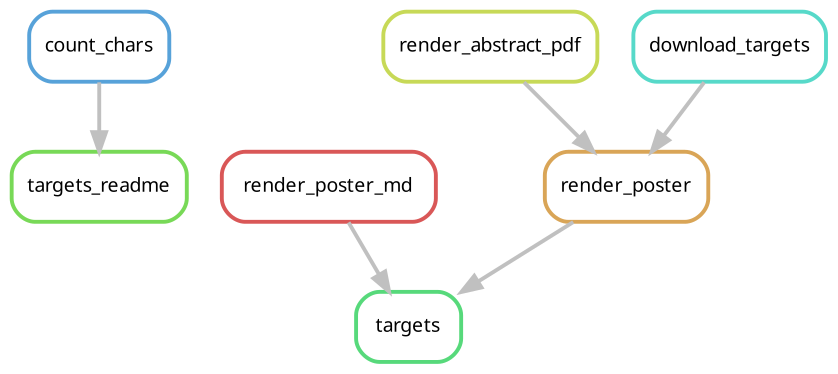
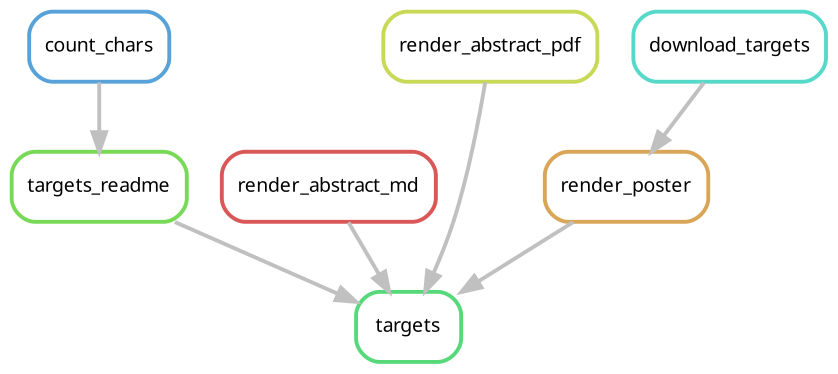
(552, 110) -> (465, 179)
(329, 187) -> (329, 187)
none -> (257, 258)
